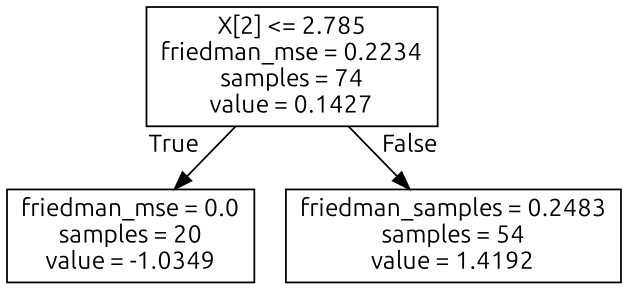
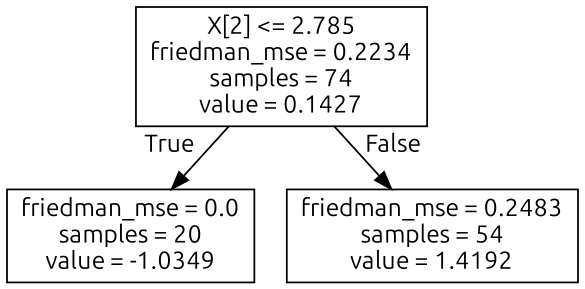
(453, 236) -> (432, 236)
